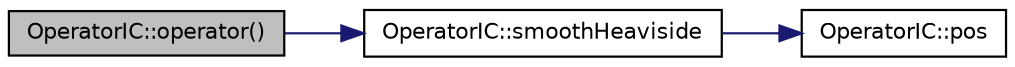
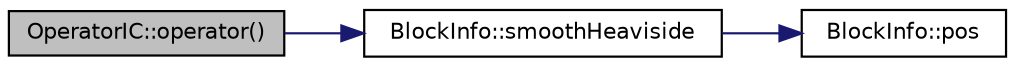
(543, 33) -> (543, 33)
(904, 33) -> (904, 33)
